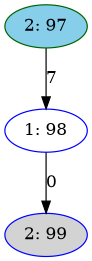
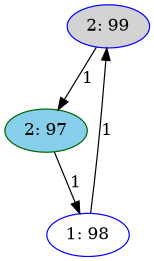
none -> (80, 73)
(52, 79) -> (76, 183)
(52, 183) -> (107, 131)
